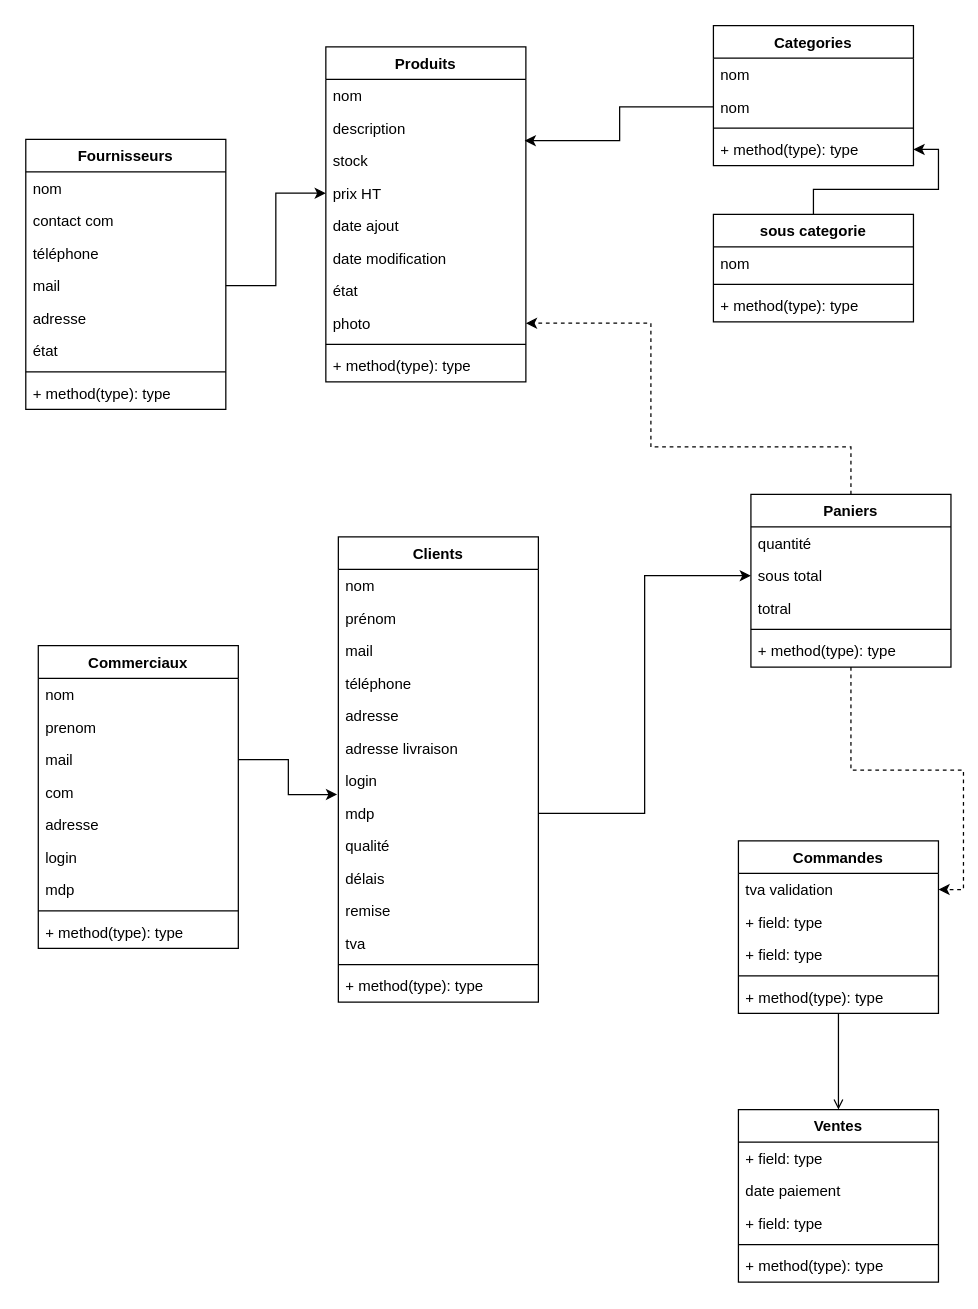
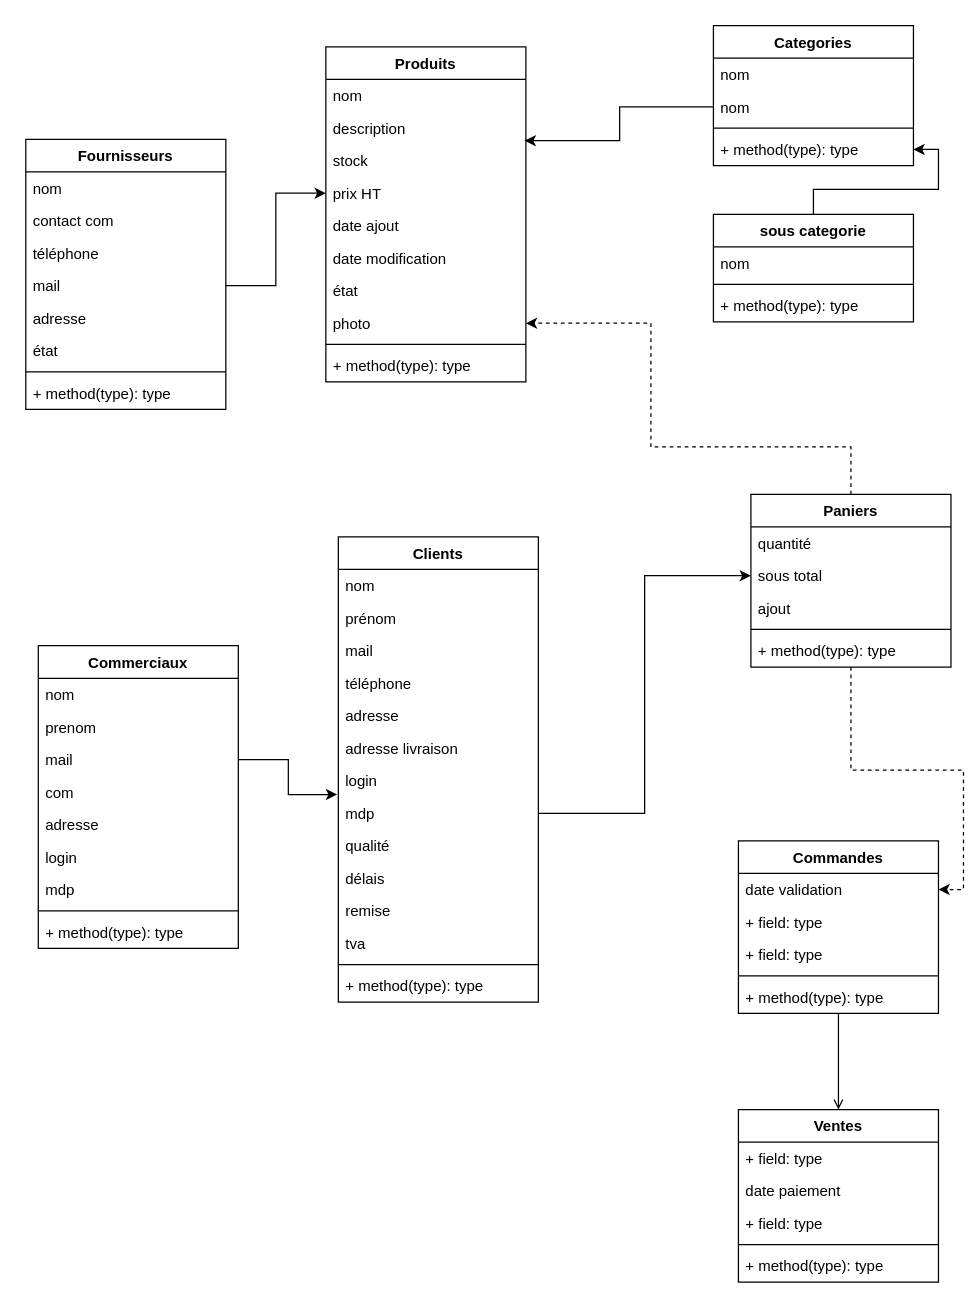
(781, 609) -> (779, 609)
(796, 890) -> (800, 890)
